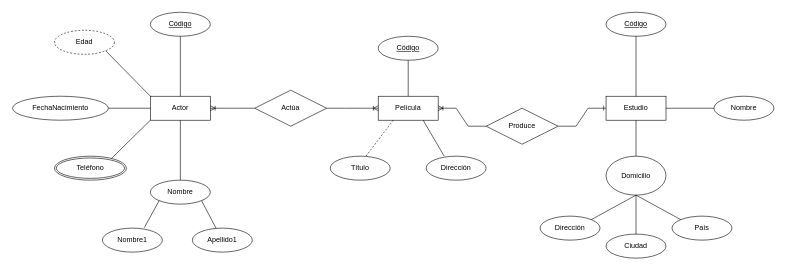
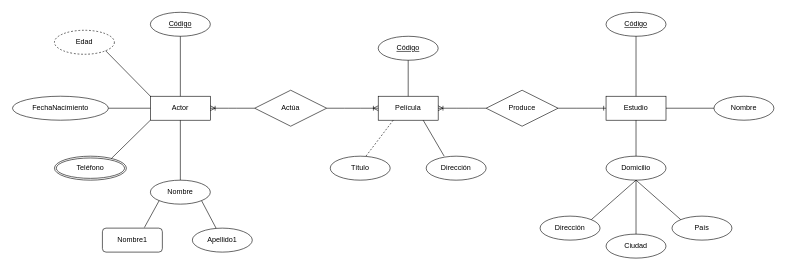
(522, 126) -> (522, 108)
(636, 176) -> (636, 168)
(132, 240) -> (132, 240)
